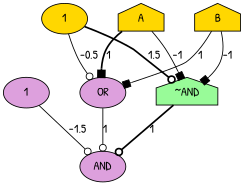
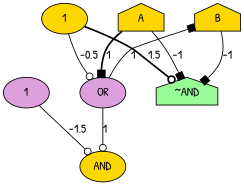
(183, 64) -> (141, 45)
(148, 127) -> none
(103, 167) -> (103, 167)
